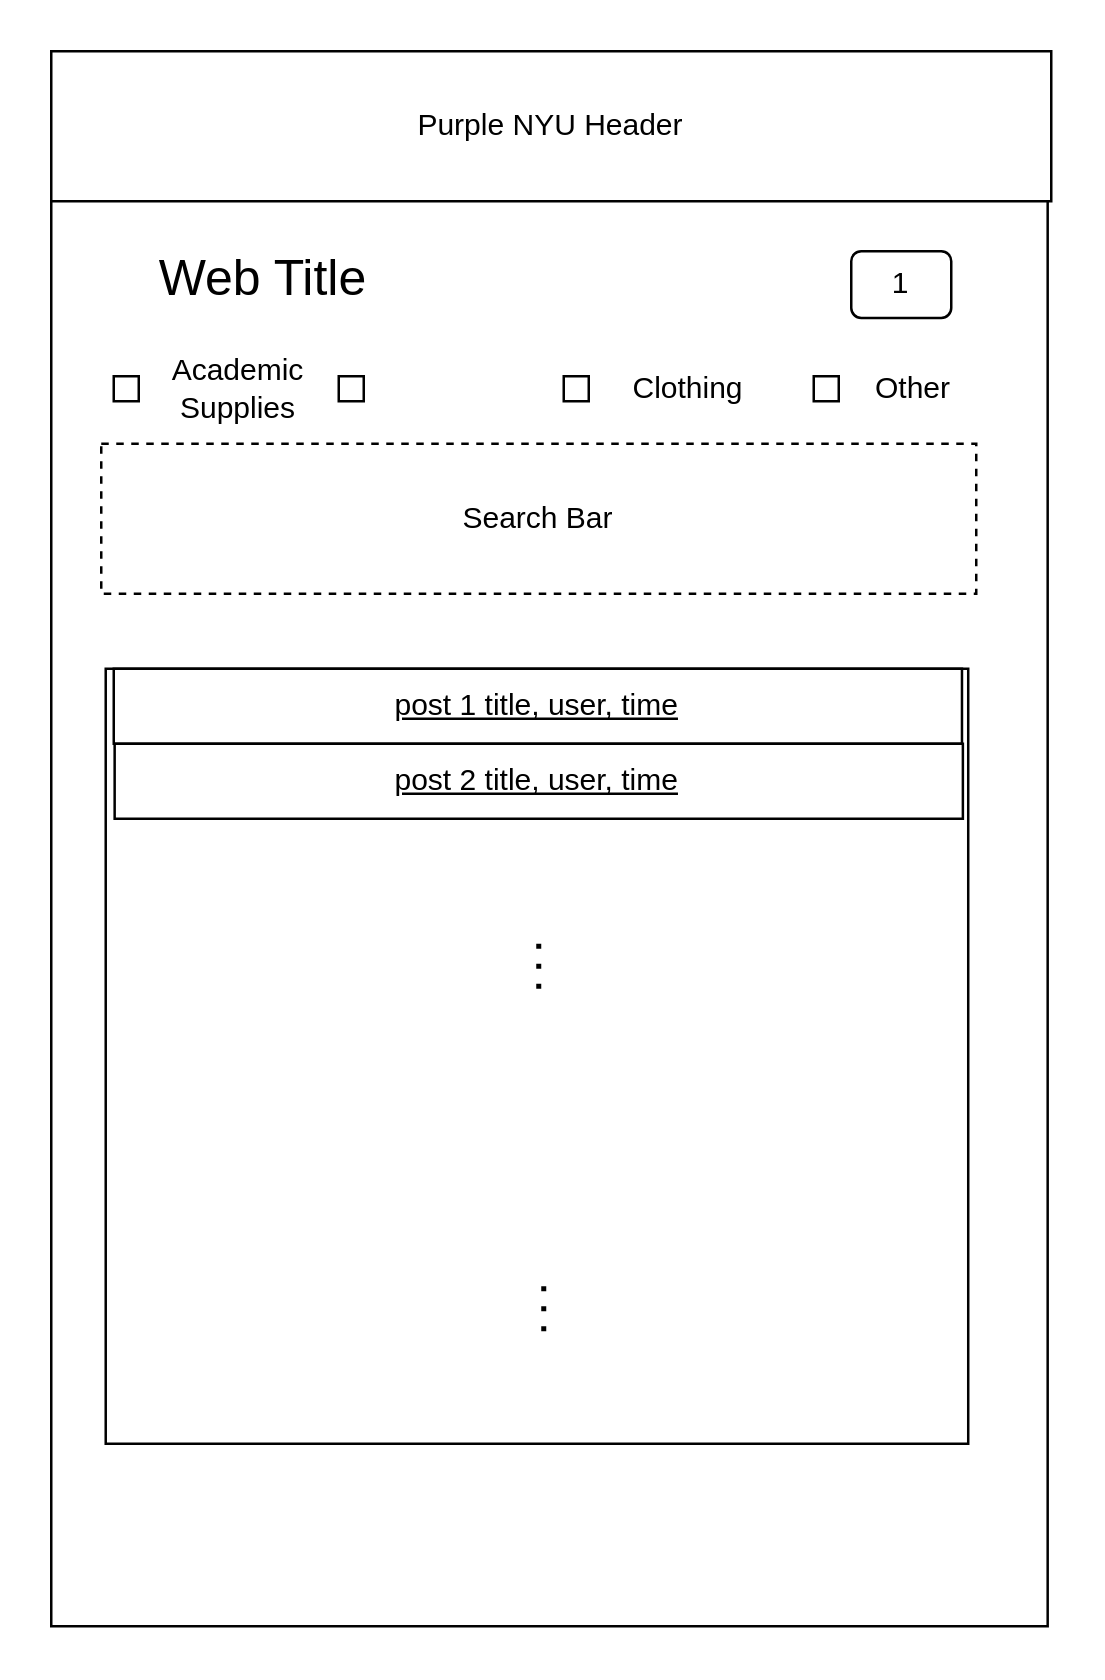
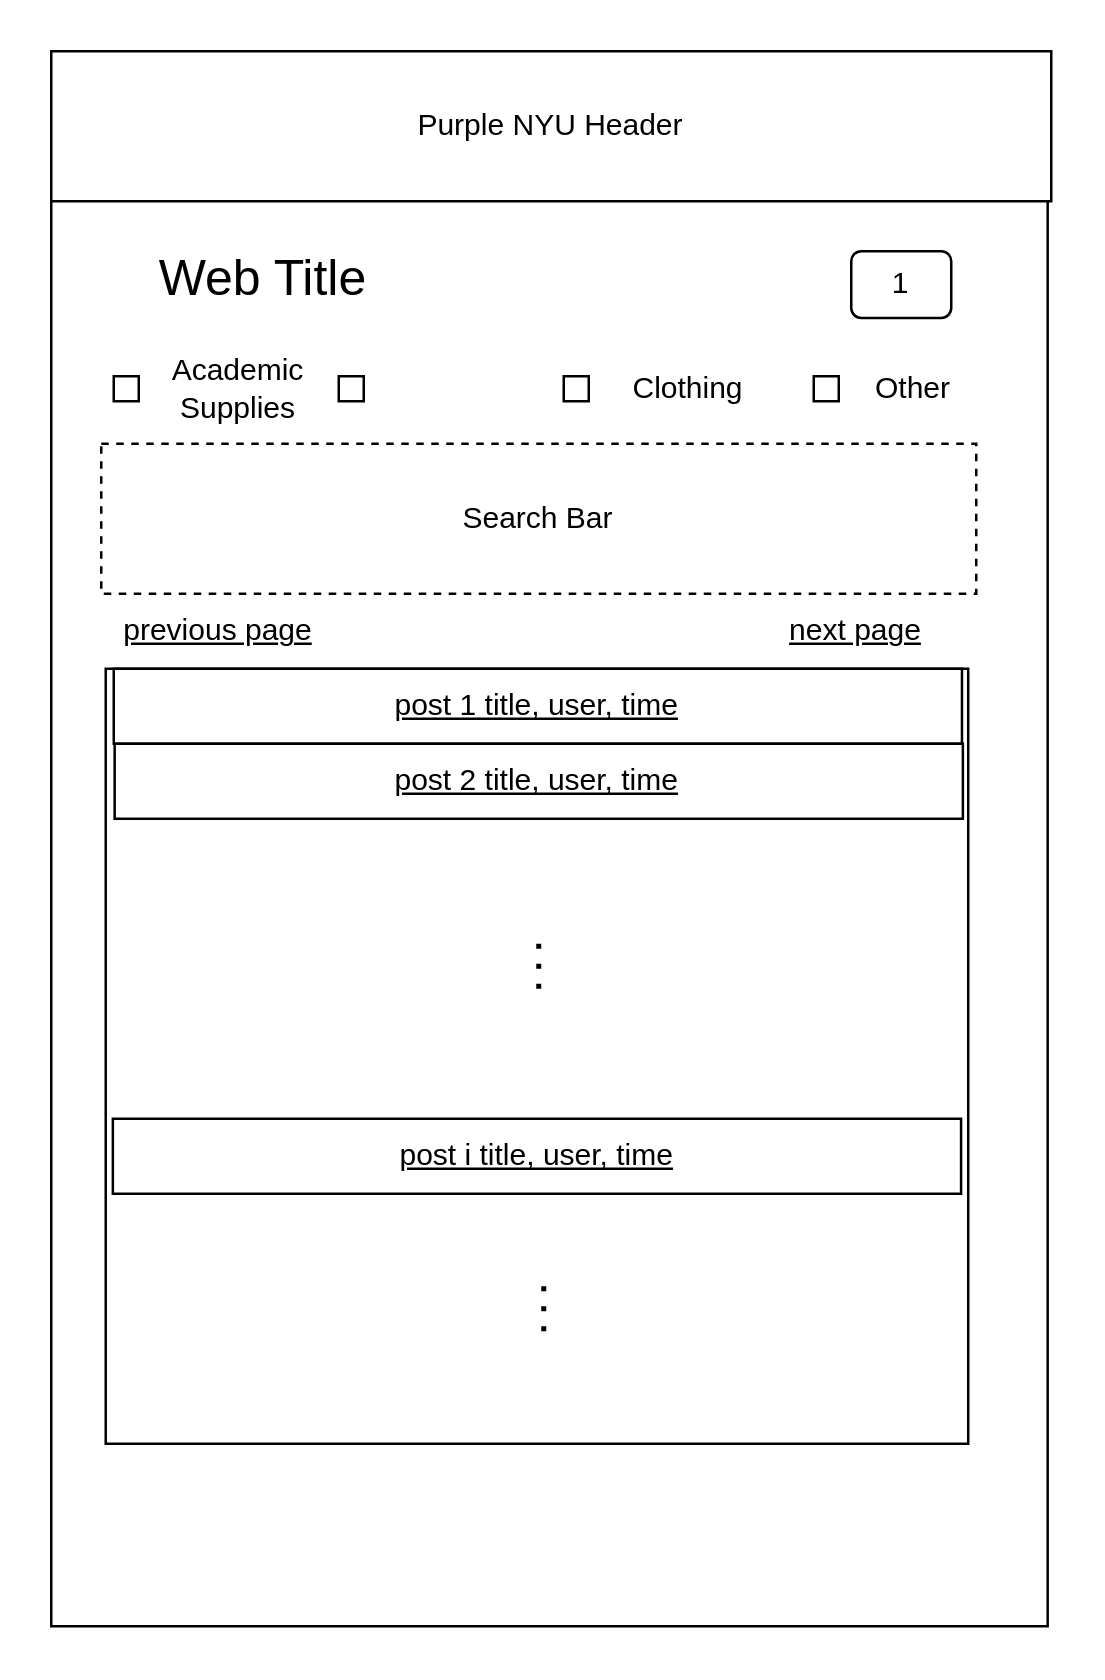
none -> (218, 631)
none -> (856, 631)
none -> (537, 1156)
